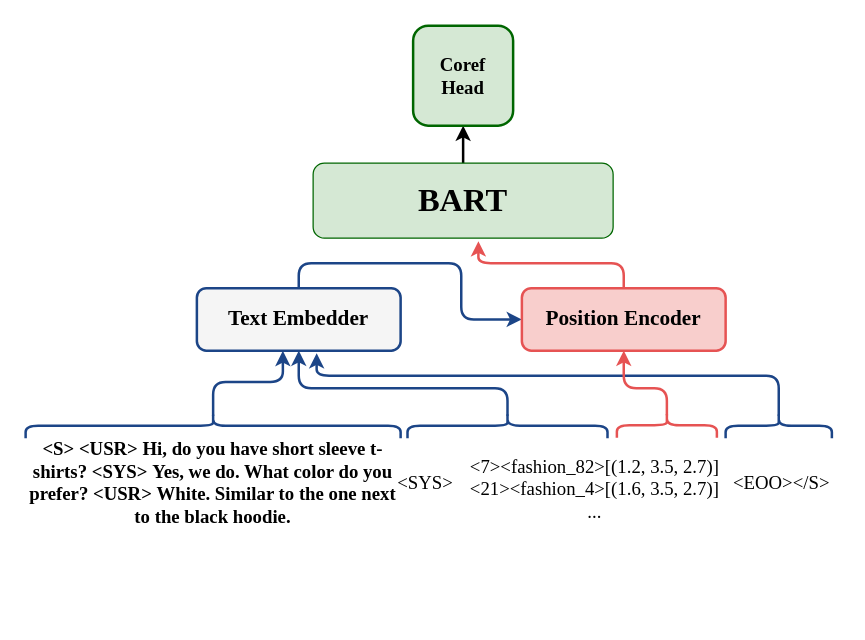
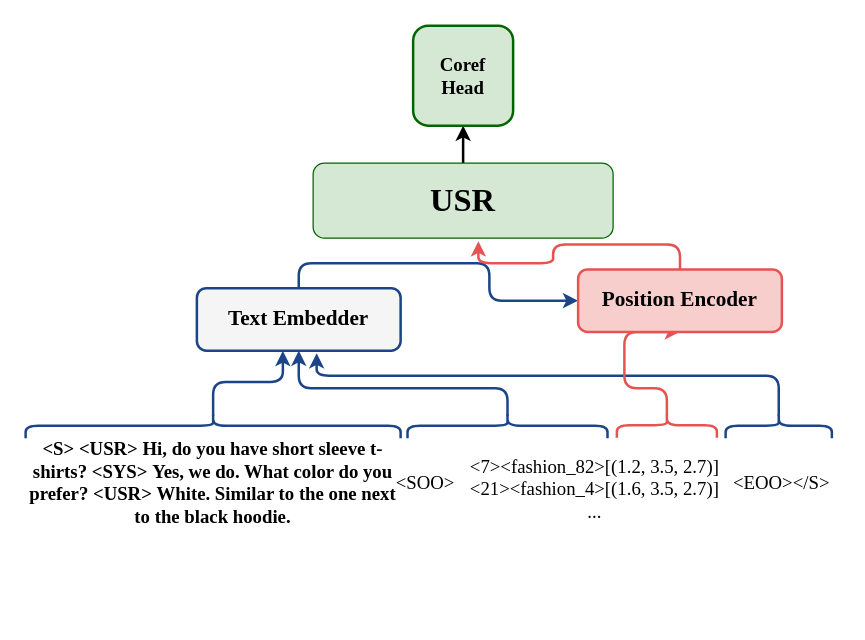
(463, 201) -> (463, 201)
(624, 319) -> (680, 301)
(426, 482) -> (426, 482)
